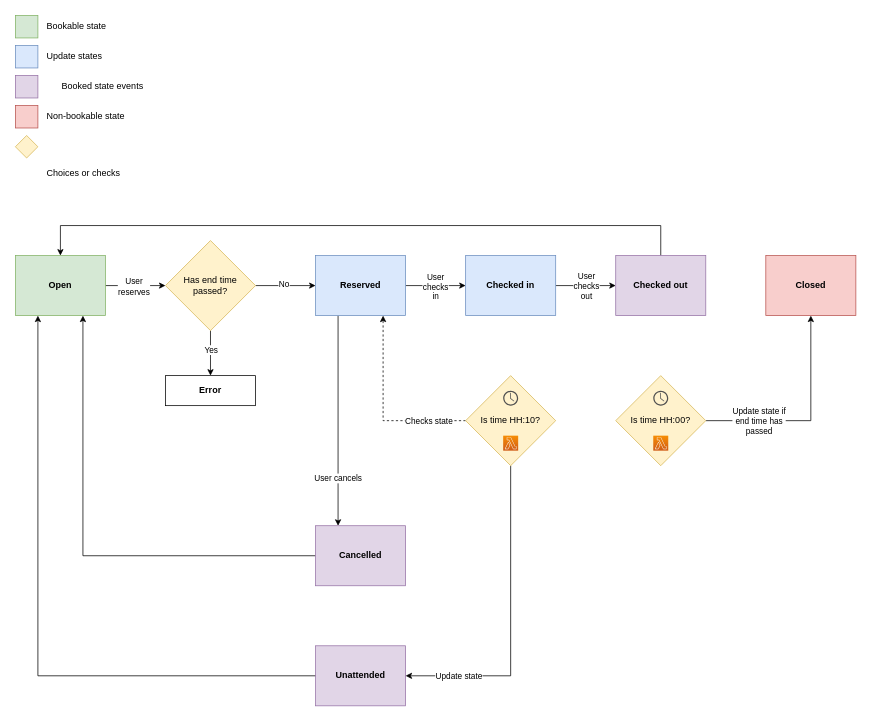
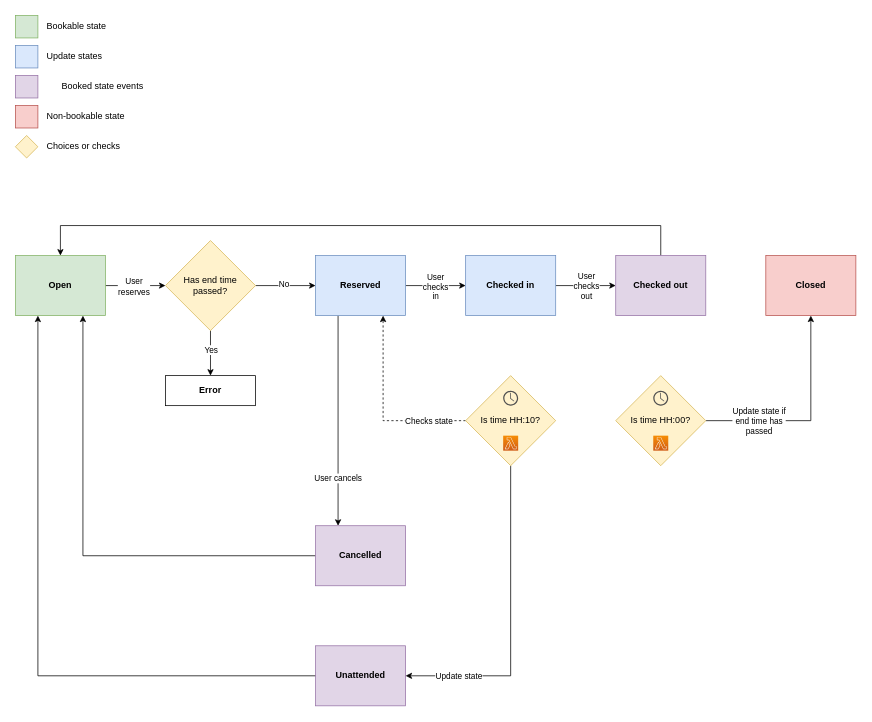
(105, 173) -> (105, 147)
